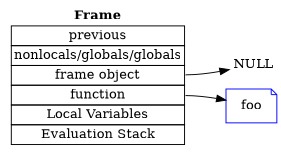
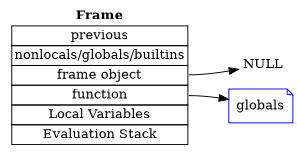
(98, 55) -> (100, 55)
(251, 106) -> (261, 106)
